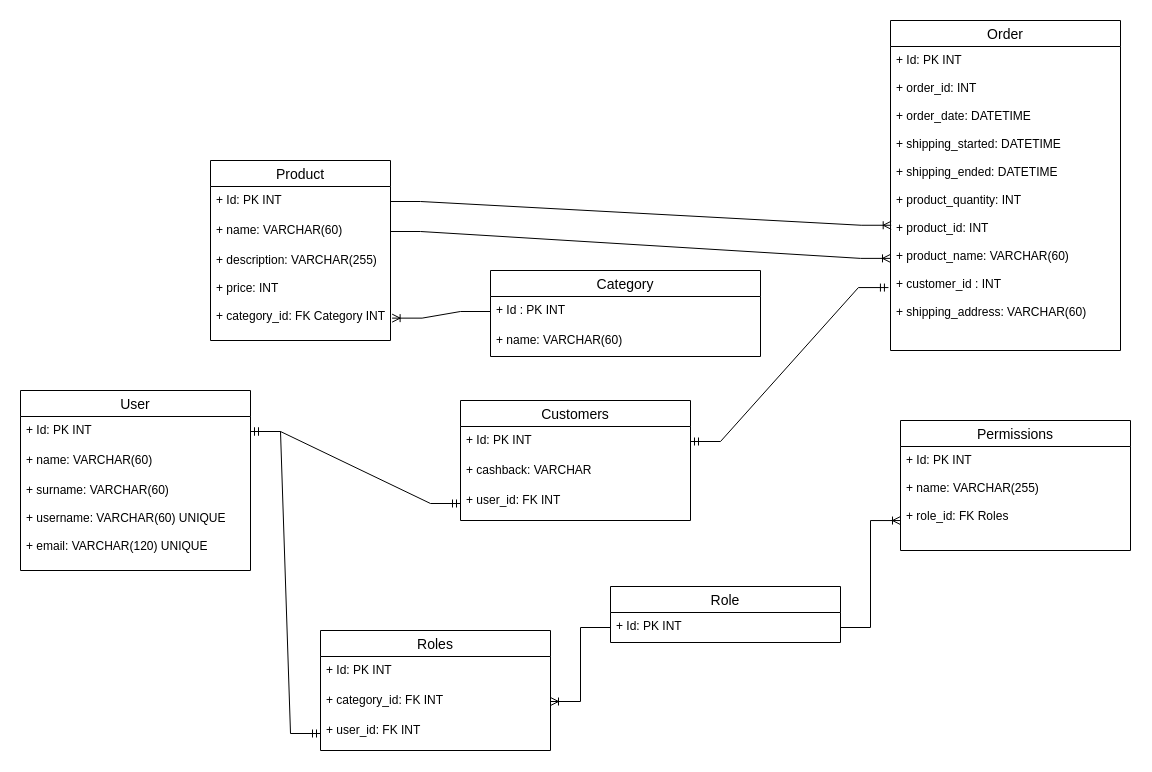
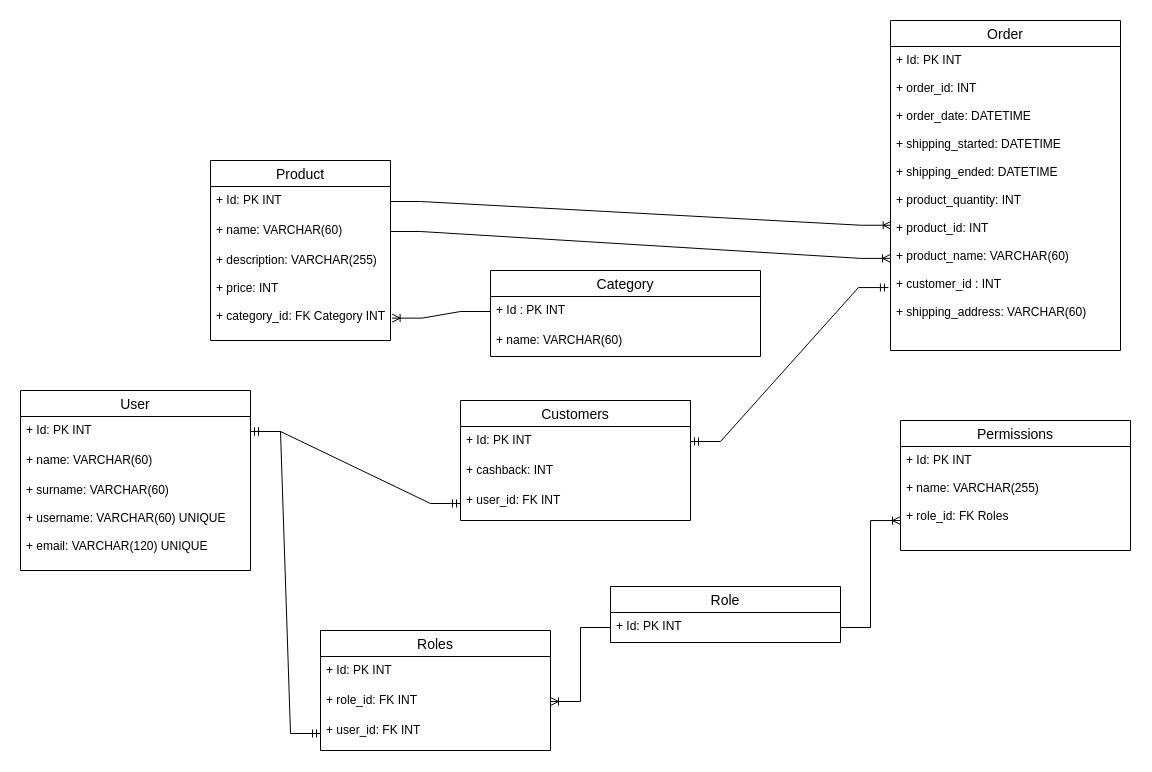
(525, 470) -> (512, 470)
(389, 700) -> (374, 700)
